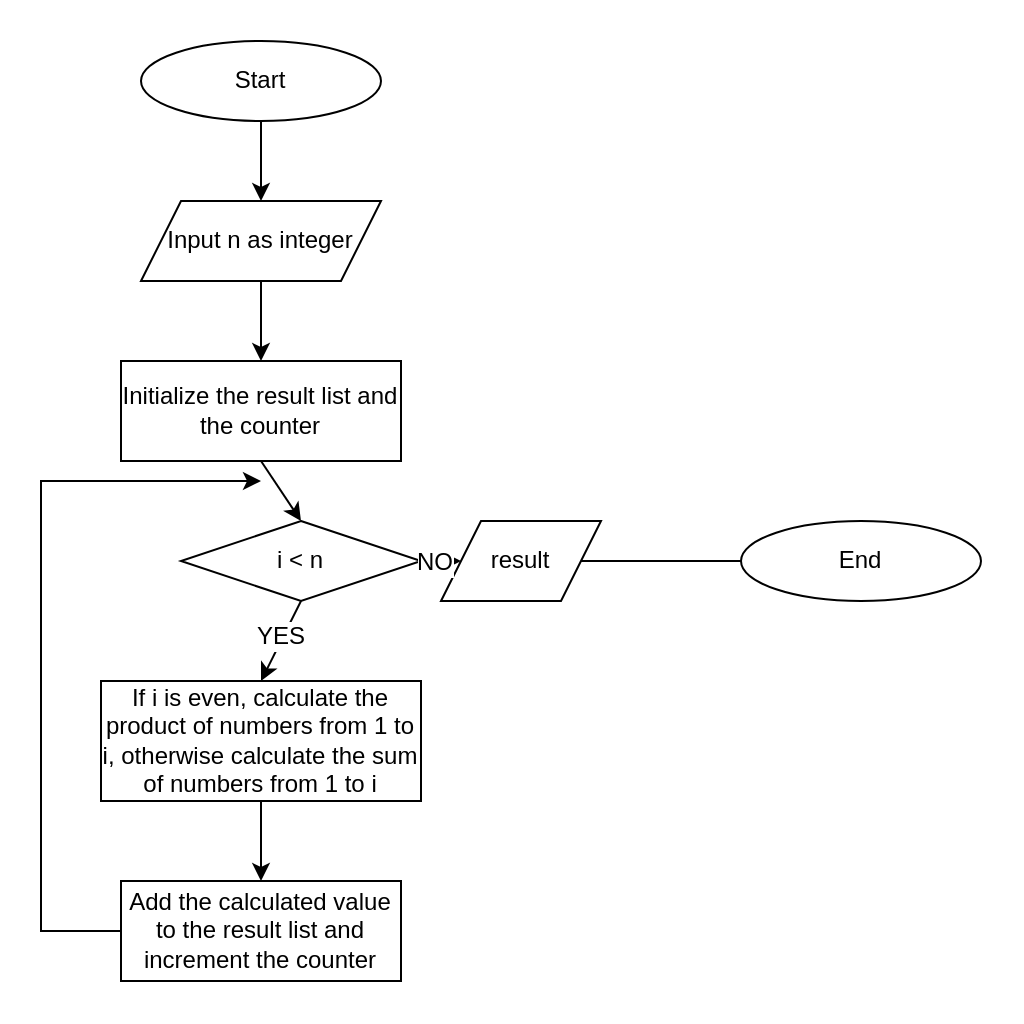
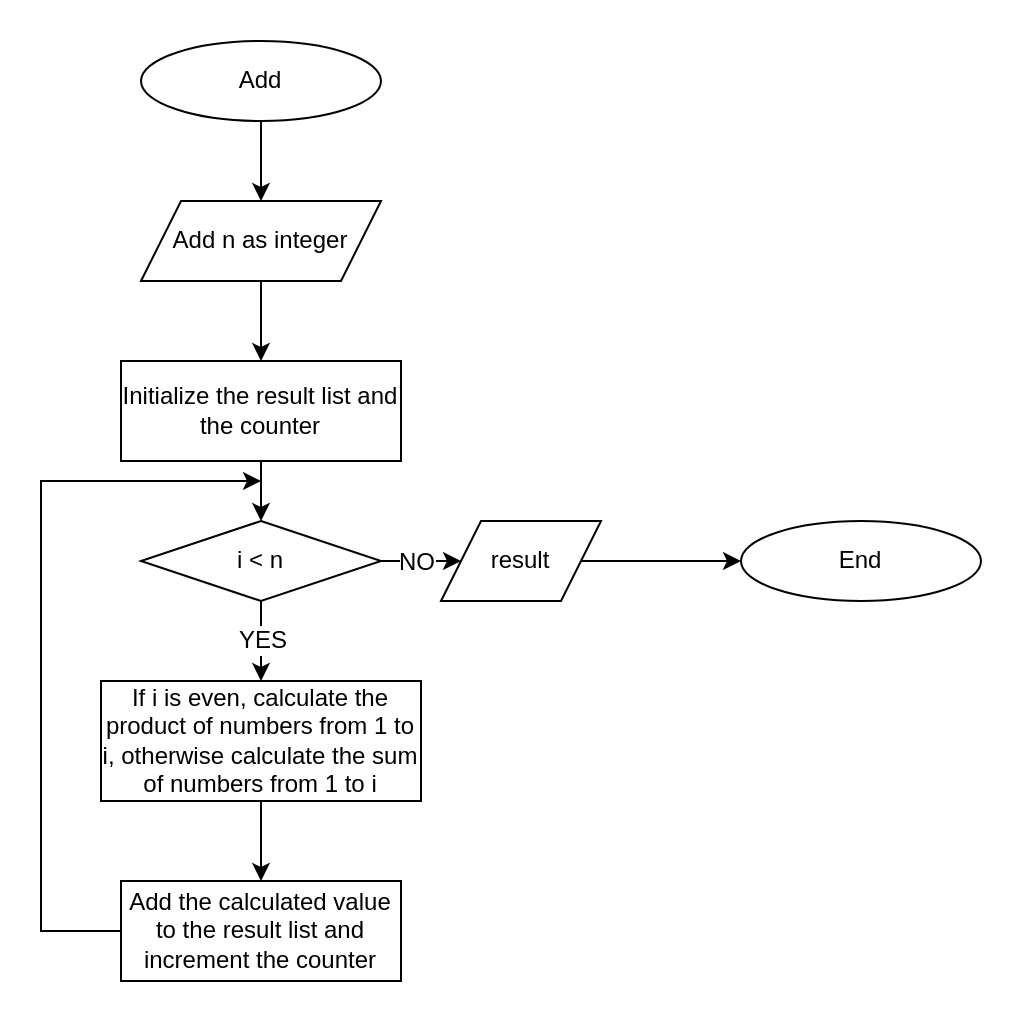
(261, 81) -> (261, 81)
(261, 241) -> (261, 241)
(301, 561) -> (261, 561)
(731, 561) -> (726, 561)
